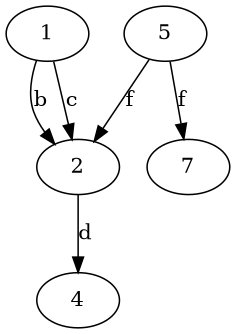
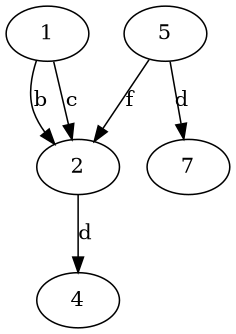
(182, 100) -> (182, 100)
